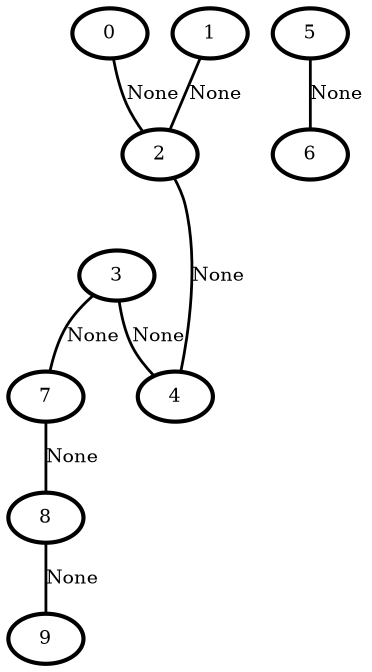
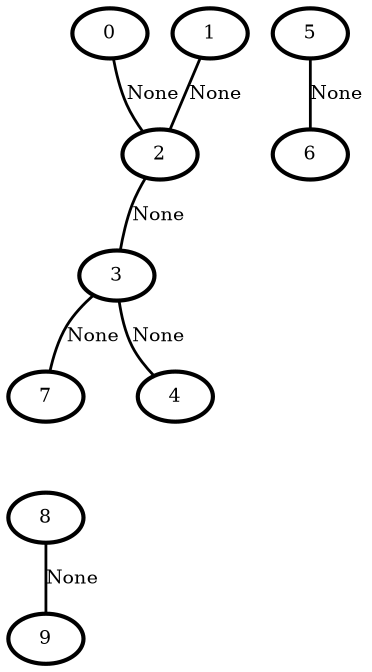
(192, 274) -> (129, 213)
(46, 457) -> none
